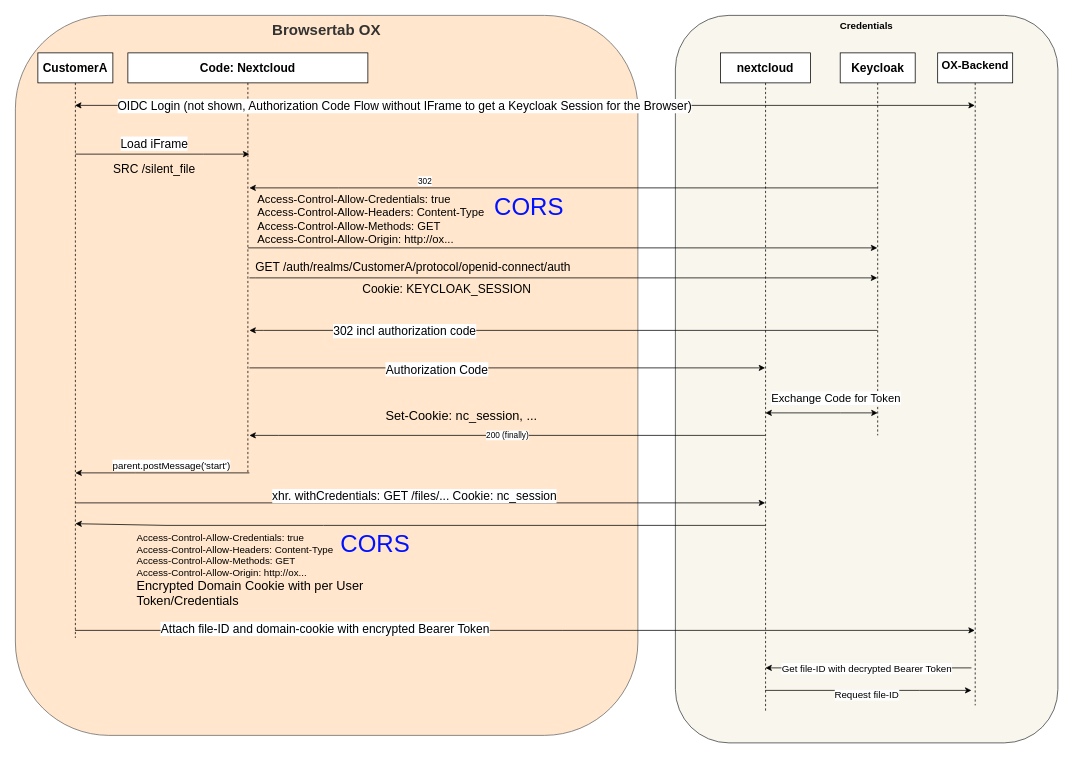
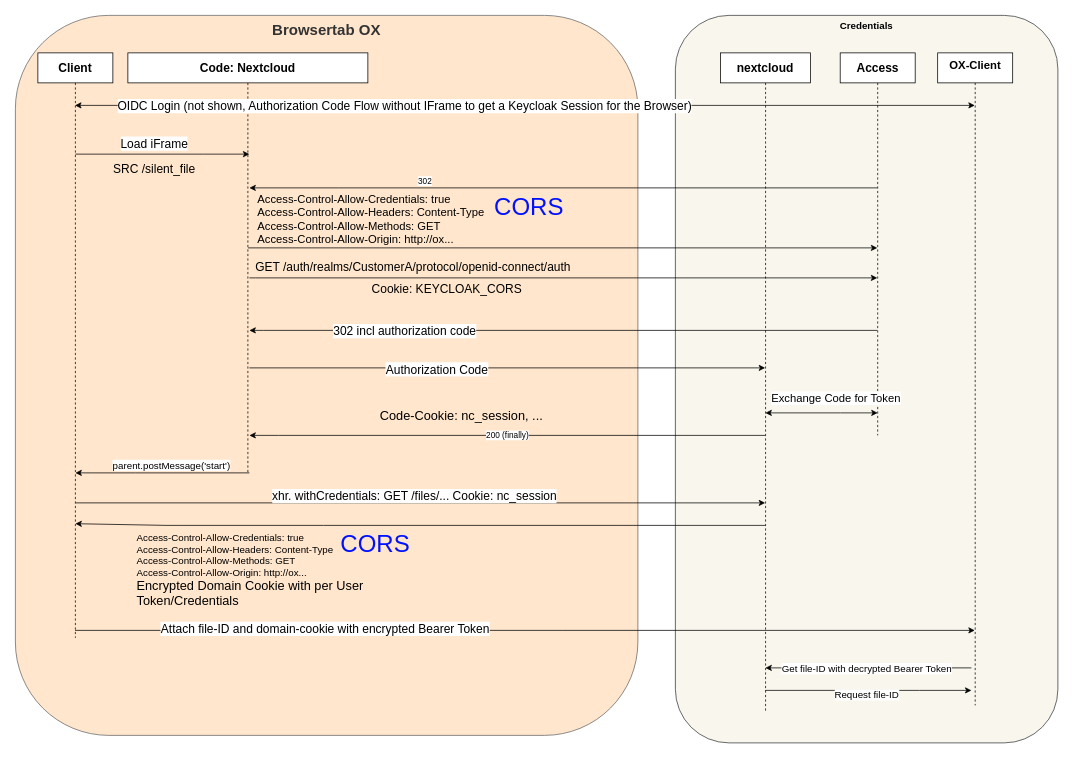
(975, 65) -> (975, 65)
(75, 68) -> (75, 68)
(878, 68) -> (878, 68)
(447, 289) -> (447, 289)
(462, 424) -> (462, 424)
